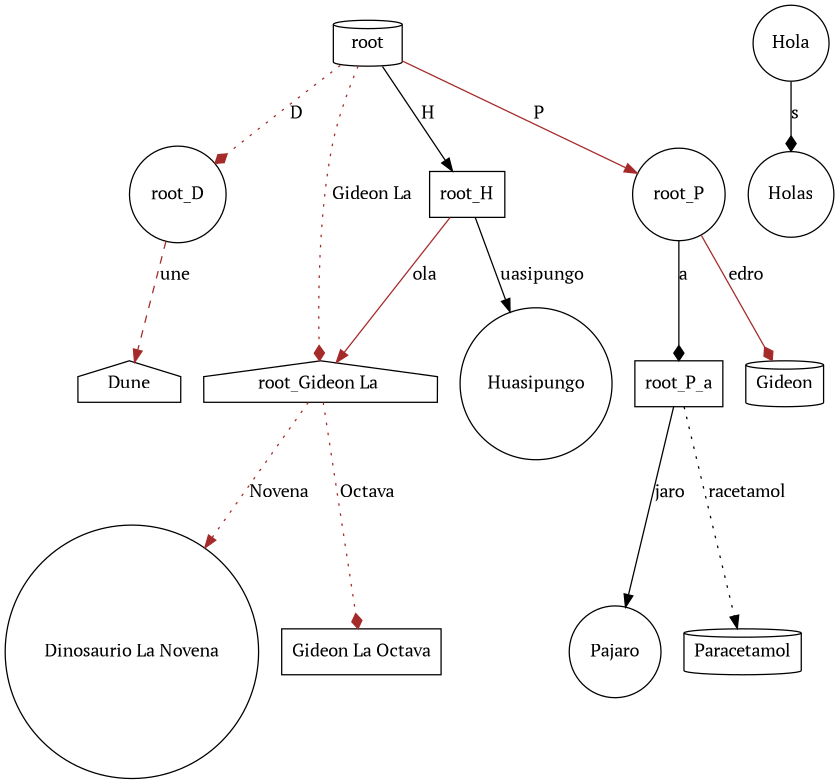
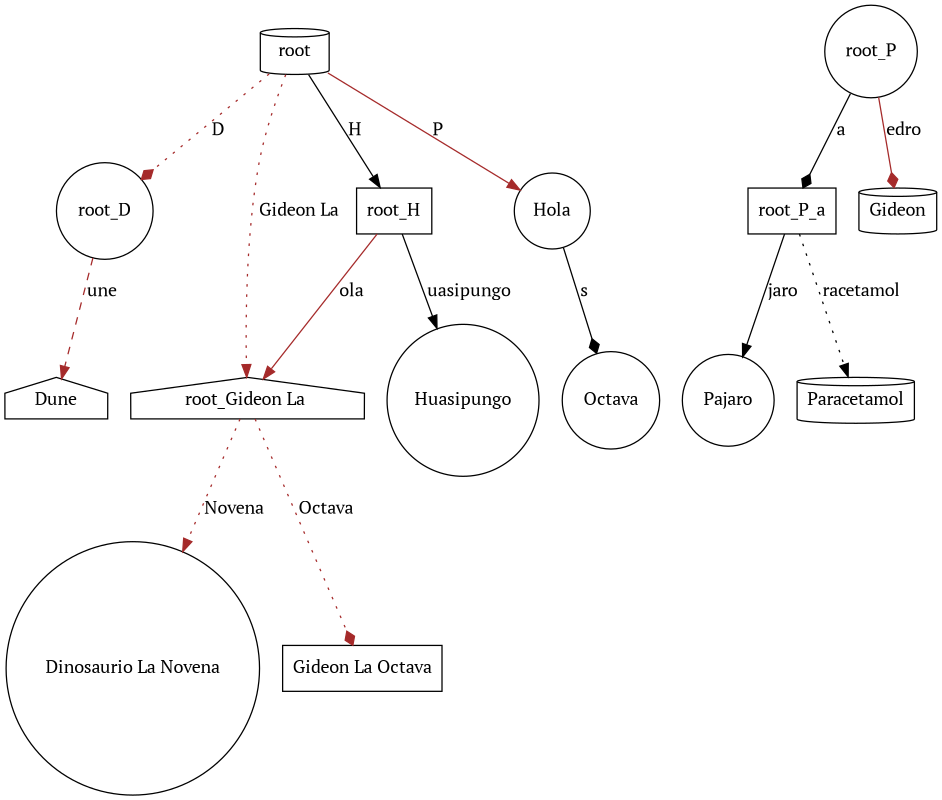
(514, 114) -> (418, 128)
(791, 194) -> (611, 400)
(324, 203) -> (252, 217)
